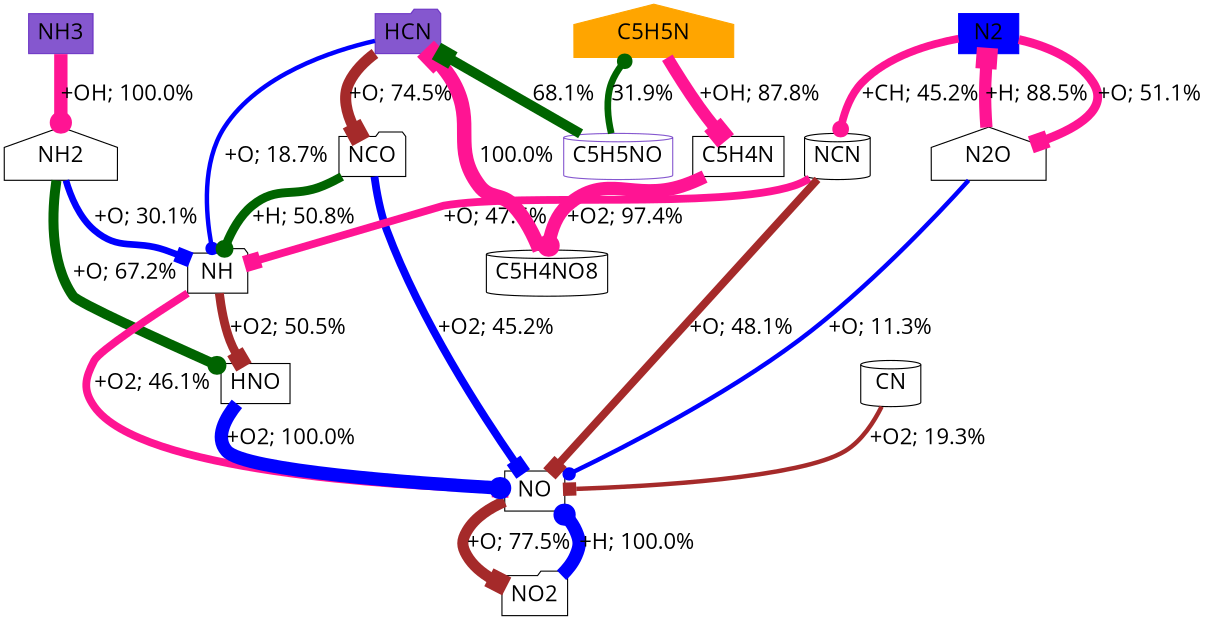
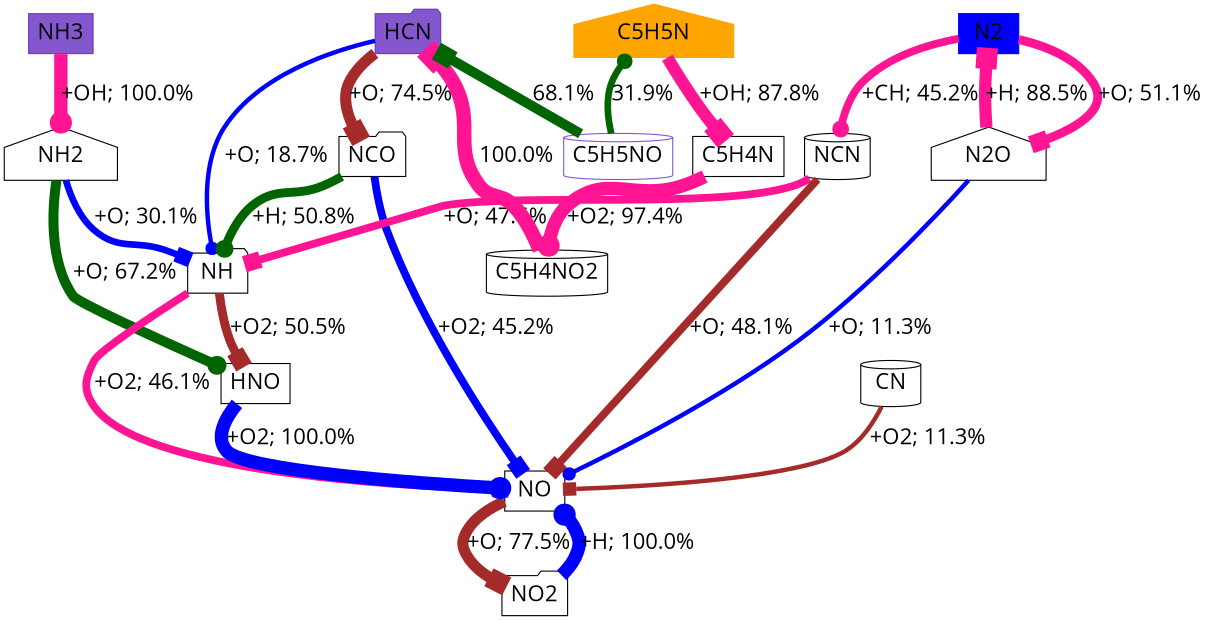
(547, 273) -> (547, 273)
(928, 439) -> (928, 439)
